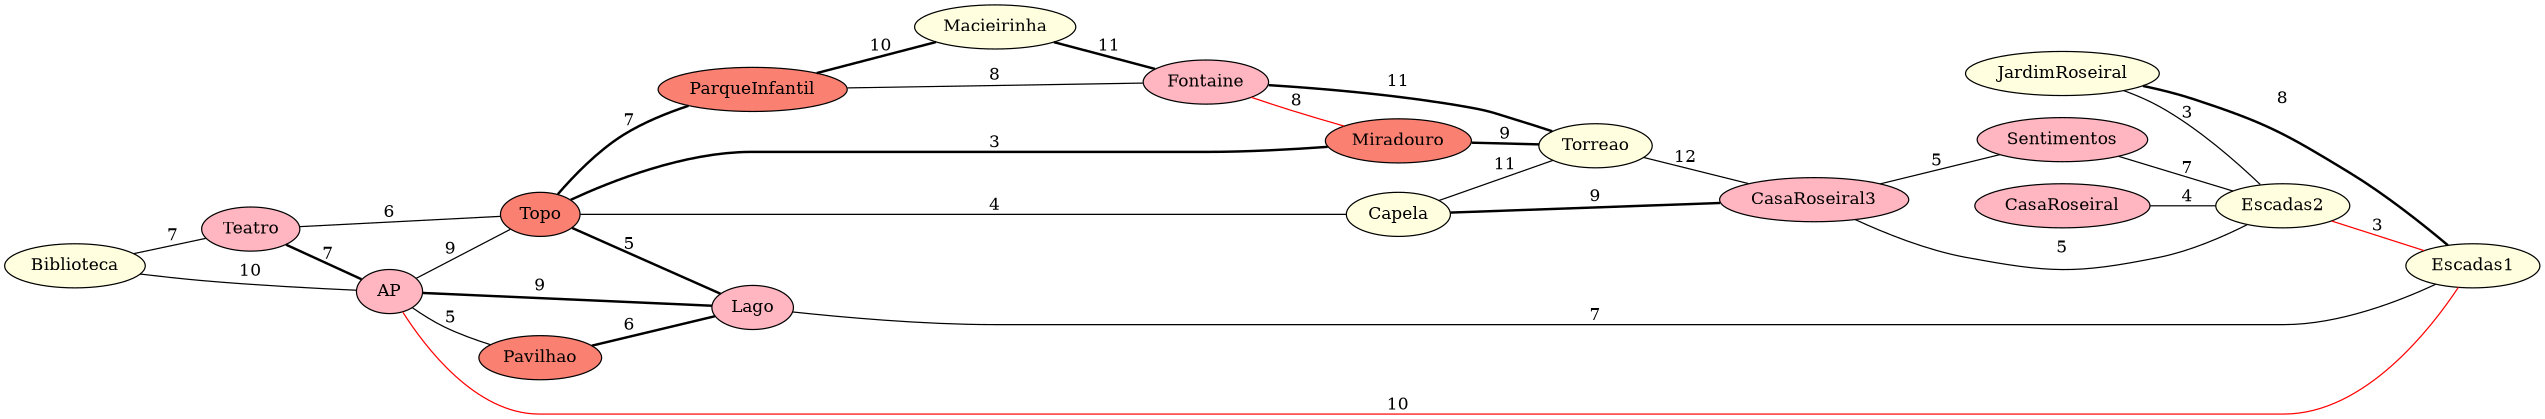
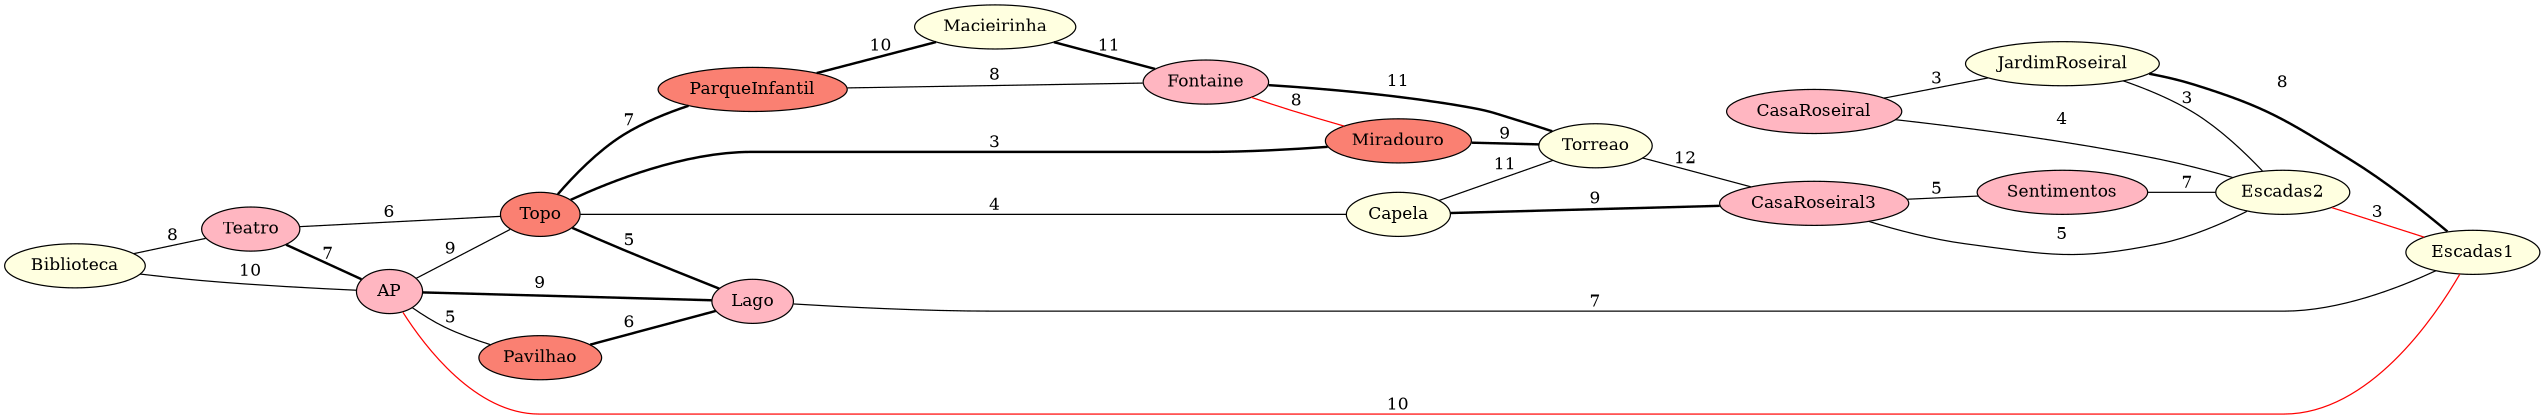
none -> (1936, 88)
(173, 236) -> (173, 236)
